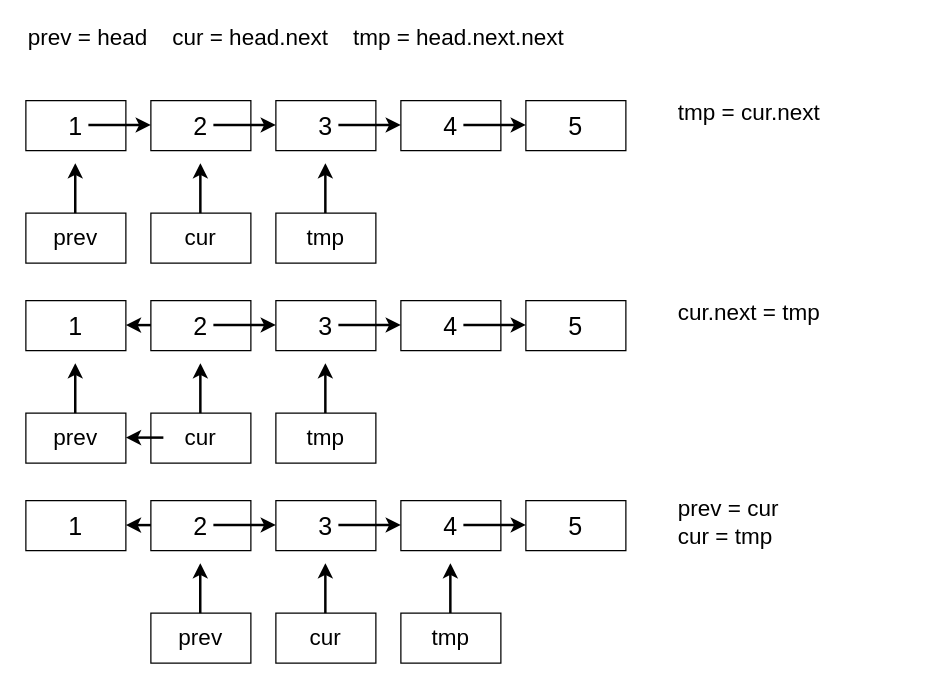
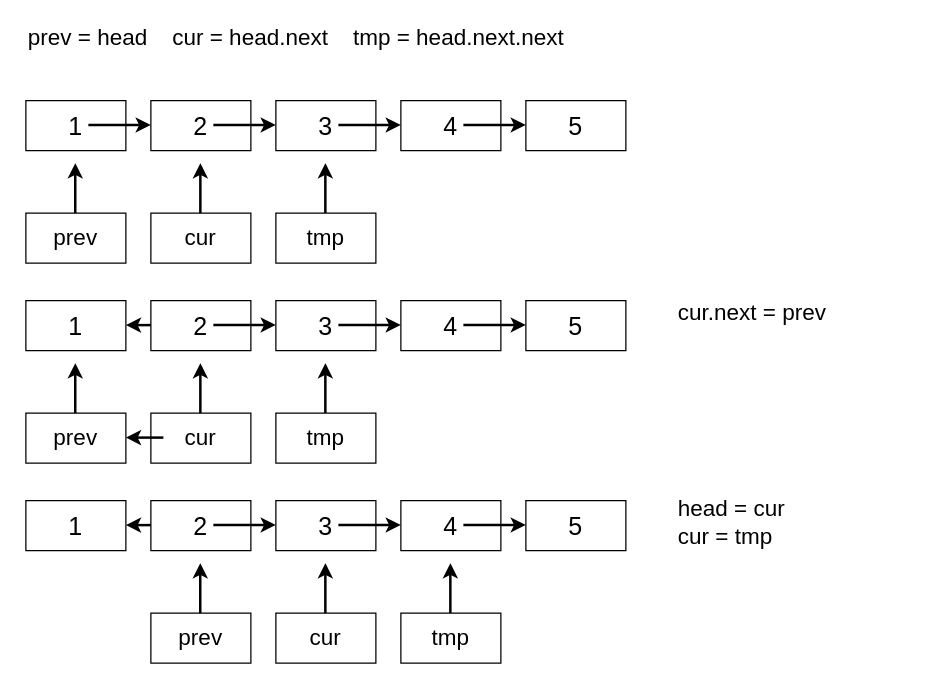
(788, 113) -> none
(758, 313) -> (764, 313)
(735, 524) -> (735, 524)
